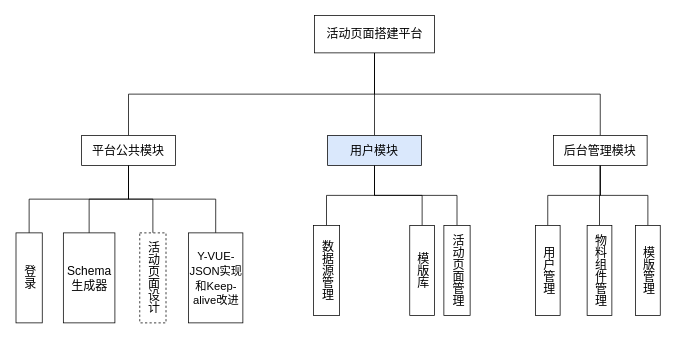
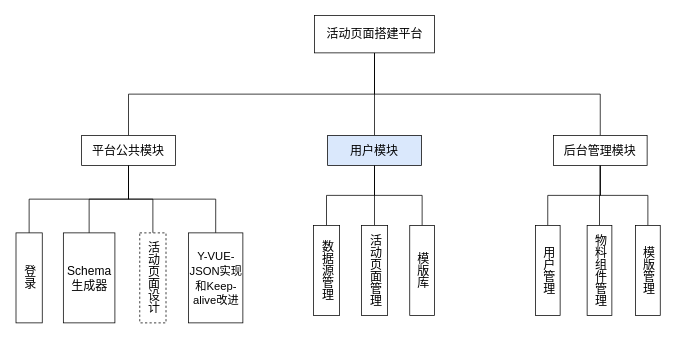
(457, 270) -> (374, 270)
